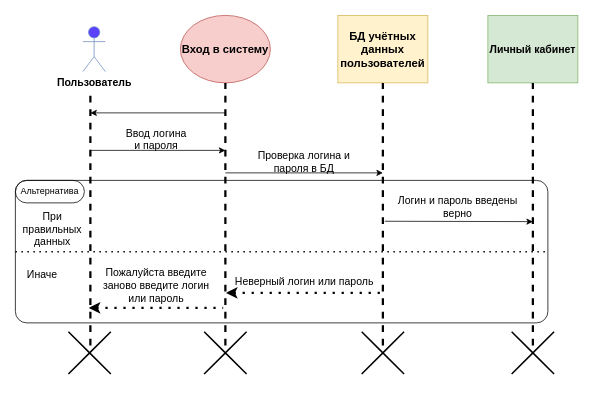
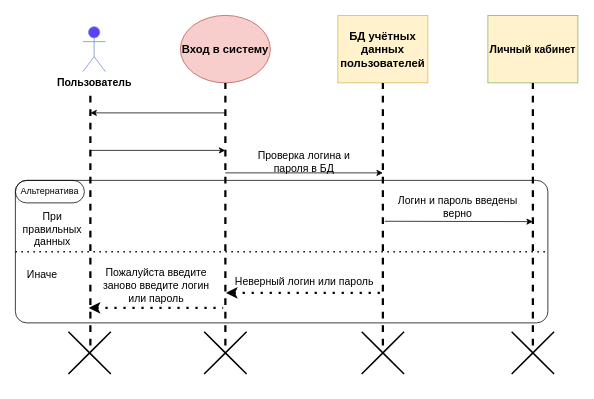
(533, 49) -> (533, 49)
(156, 139) -> none
